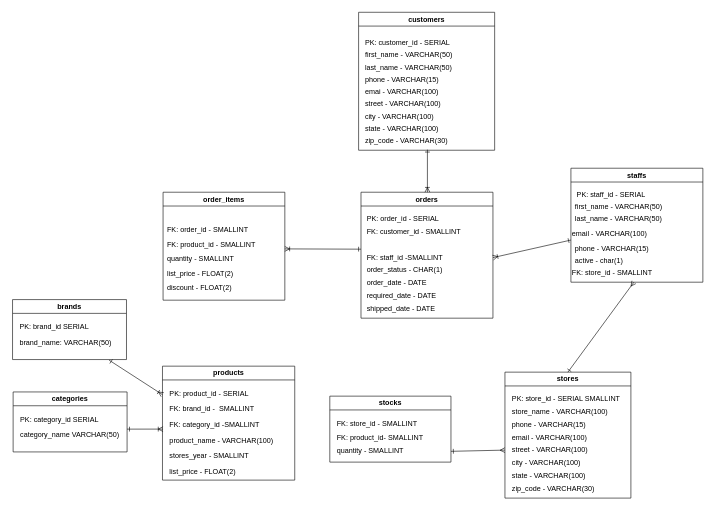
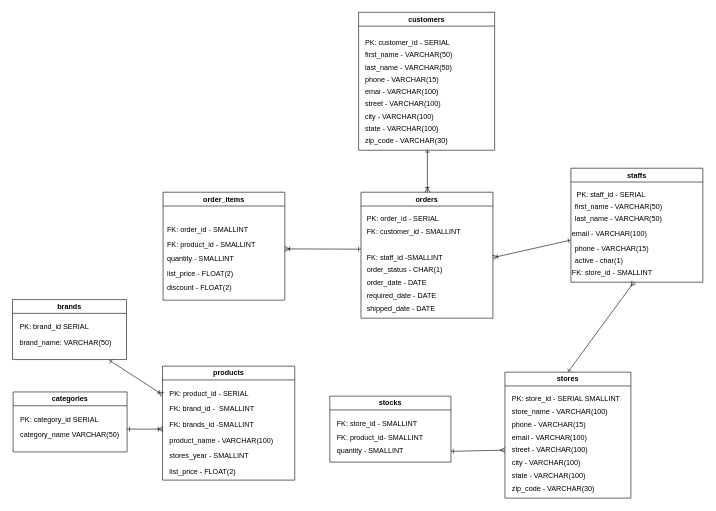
(216, 425) -> (212, 425)
